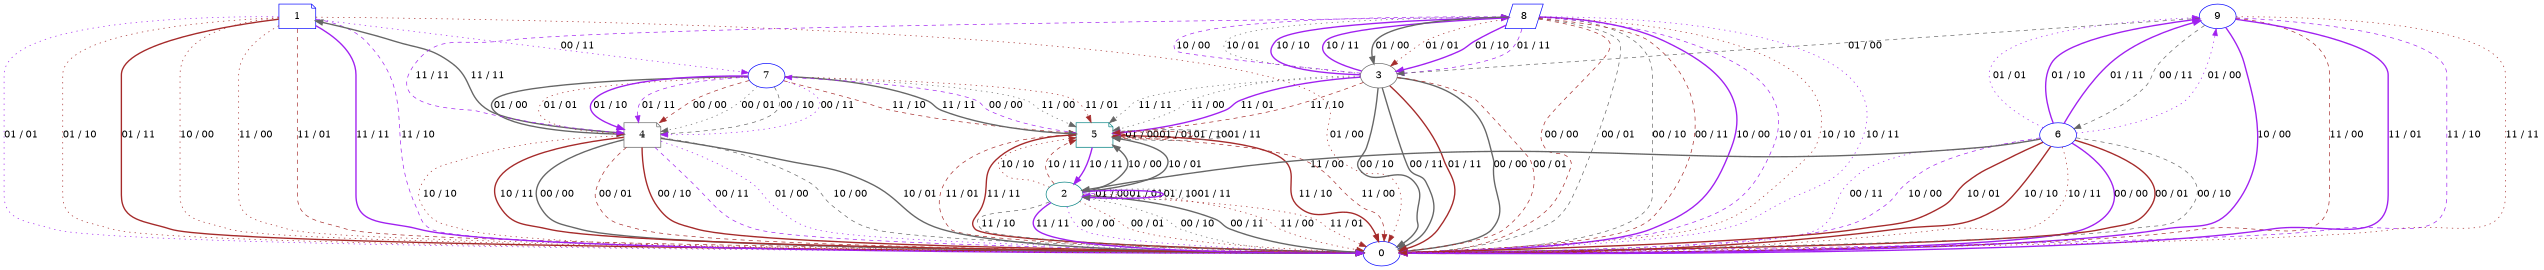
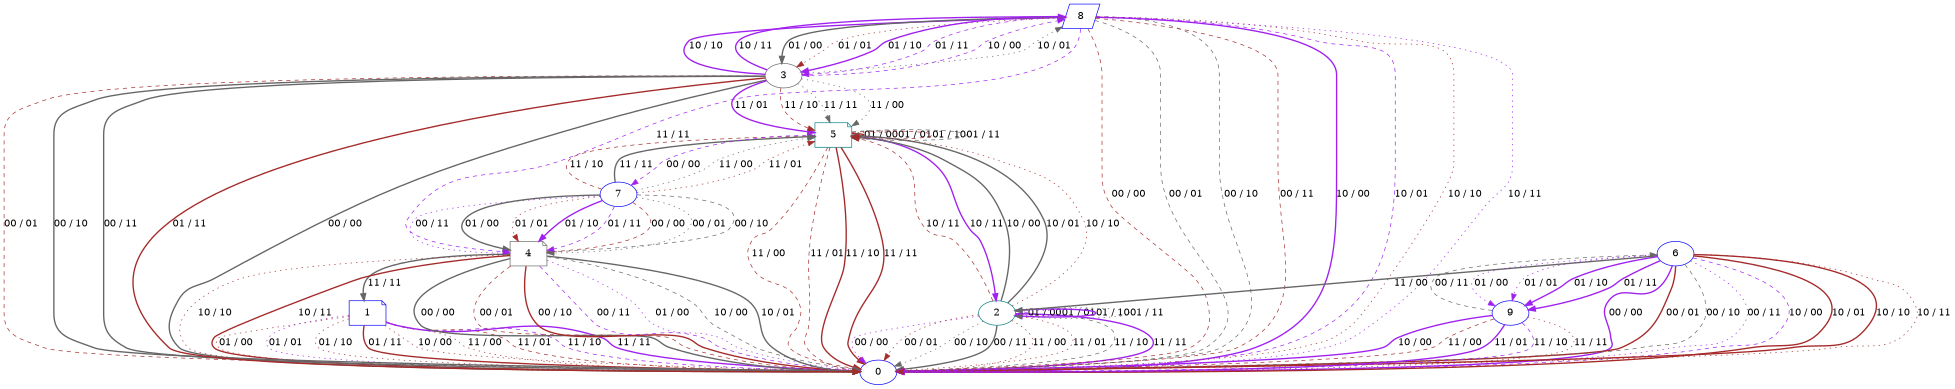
(1822, 44) -> none
(529, 46) -> none
